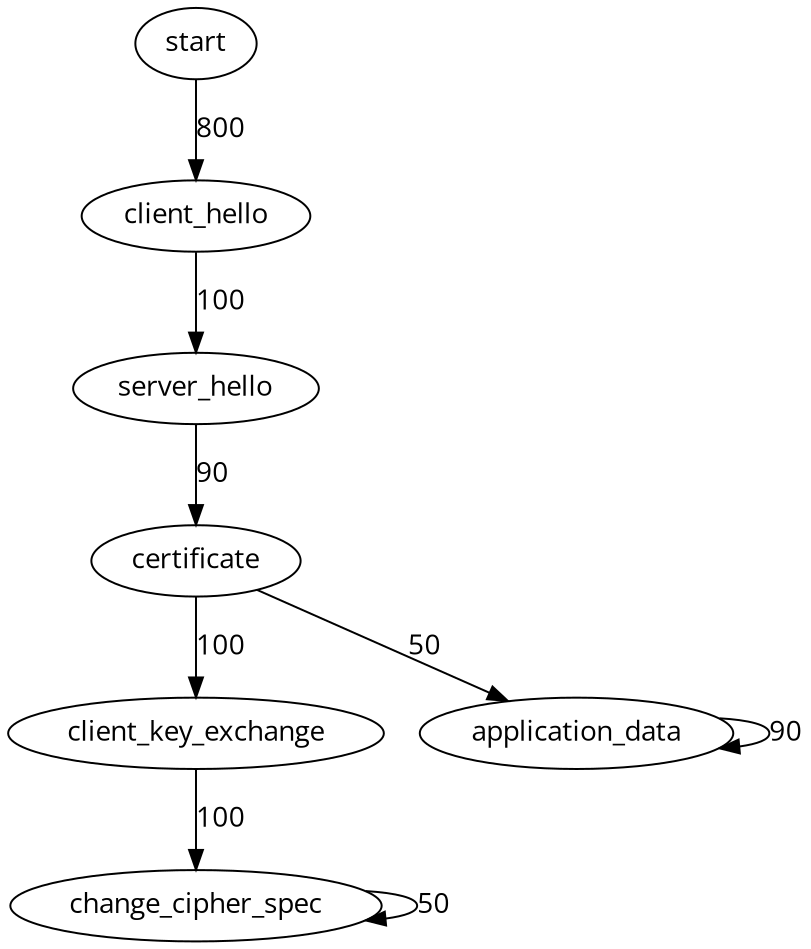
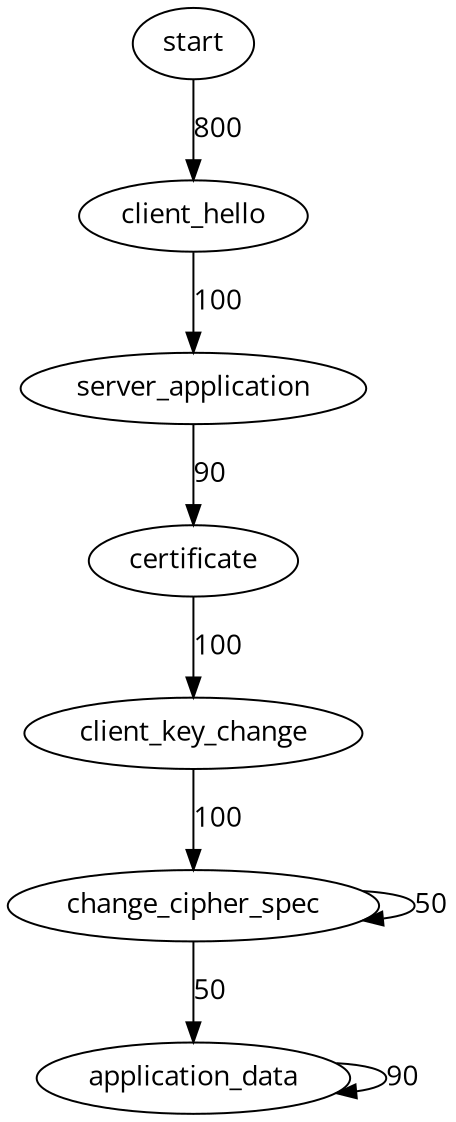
(196, 388) -> (193, 388)
(373, 641) -> (193, 982)
(196, 733) -> (193, 733)
